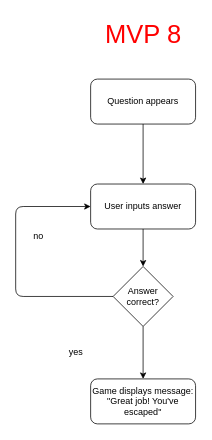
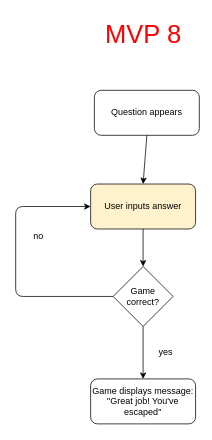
(143, 102) -> (147, 113)
(143, 207) -> (143, 207)
(143, 297) -> (143, 297)
(75, 353) -> (165, 353)
